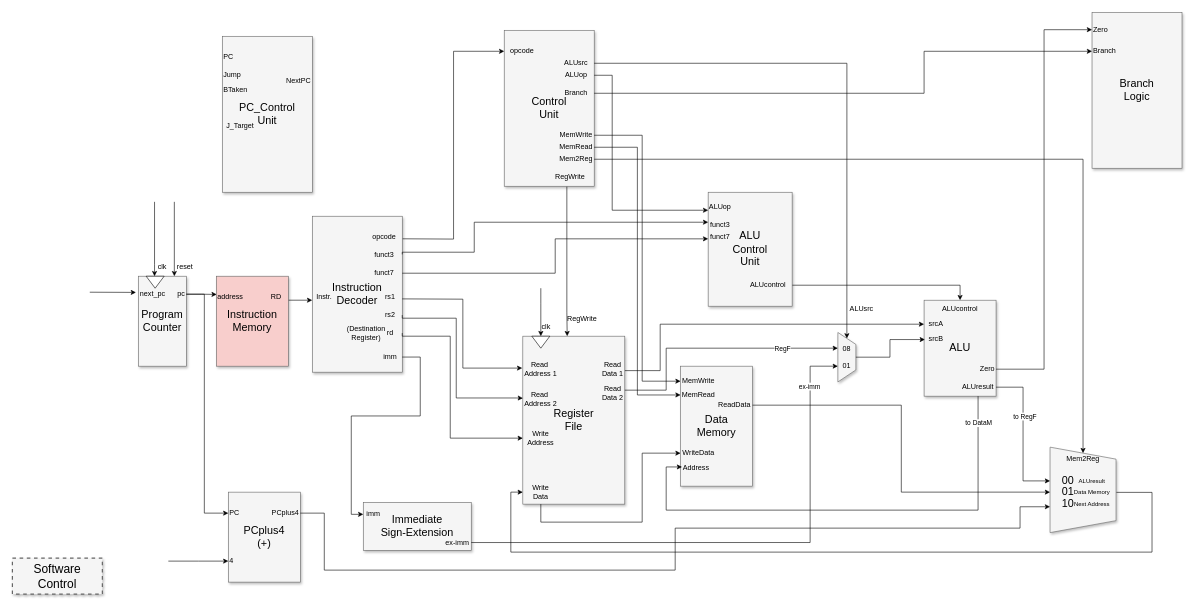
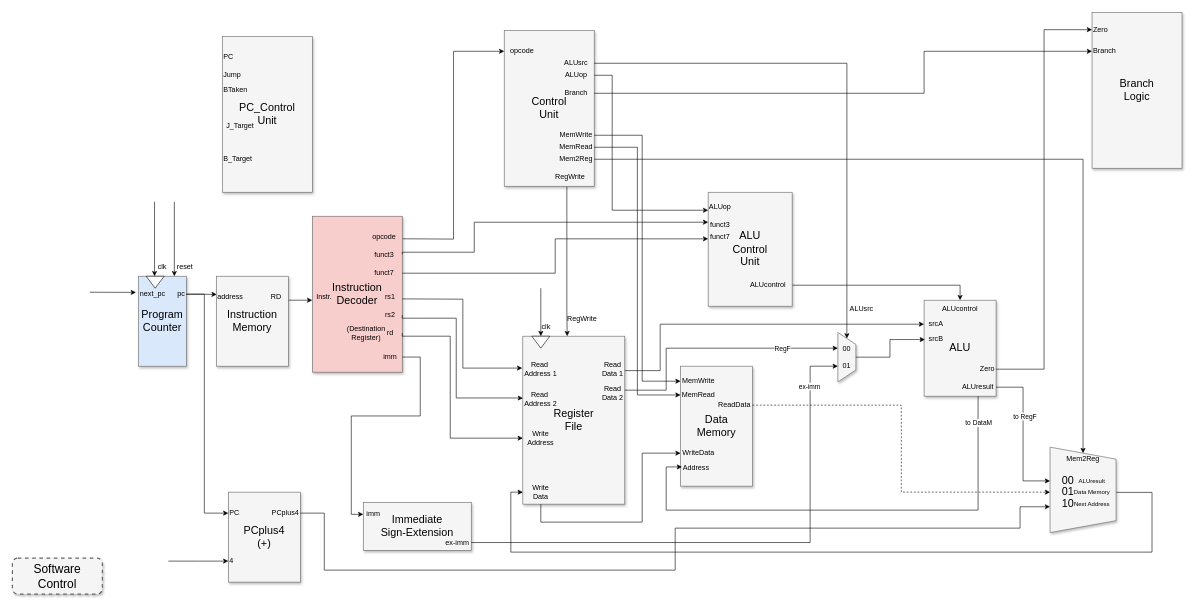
(294, 81) -> none
none -> (240, 159)
(357, 294) -> (357, 294)
(162, 321) -> (162, 321)
(252, 321) -> (252, 321)
(847, 357) -> (847, 357)
(902, 445) -> (902, 445)
(57, 576) -> (57, 576)
